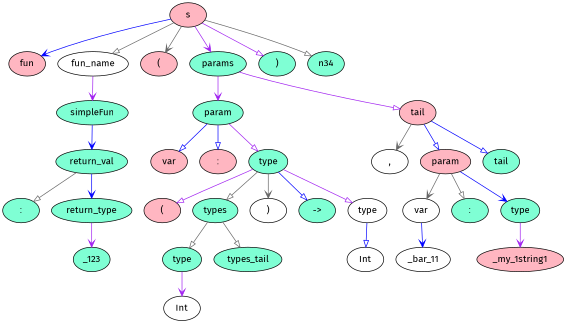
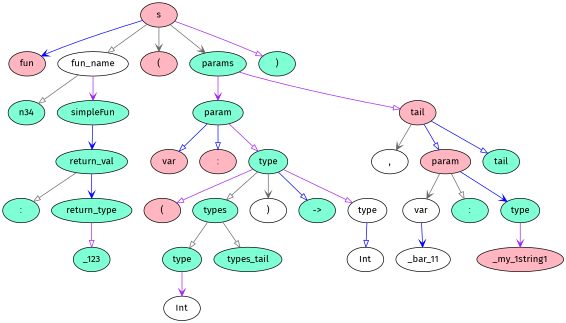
(256, 35) -> (61, 87)
(201, 36) -> (185, 37)
(92, 232) -> (92, 232)
